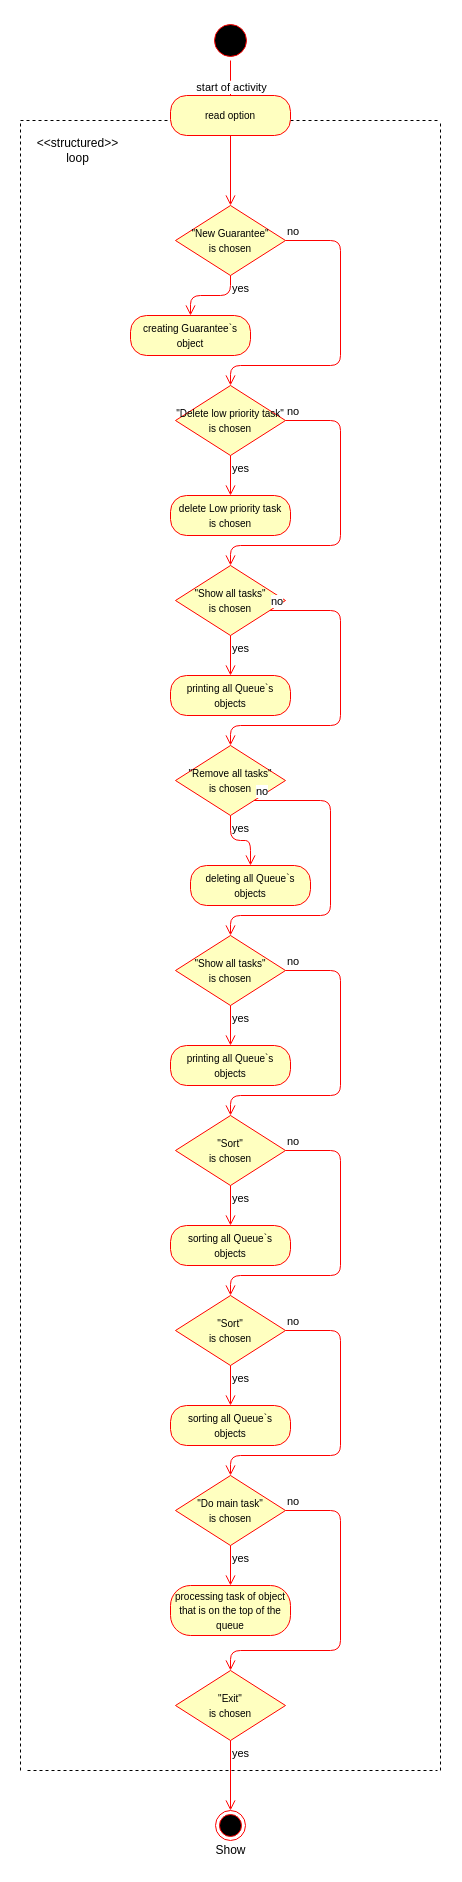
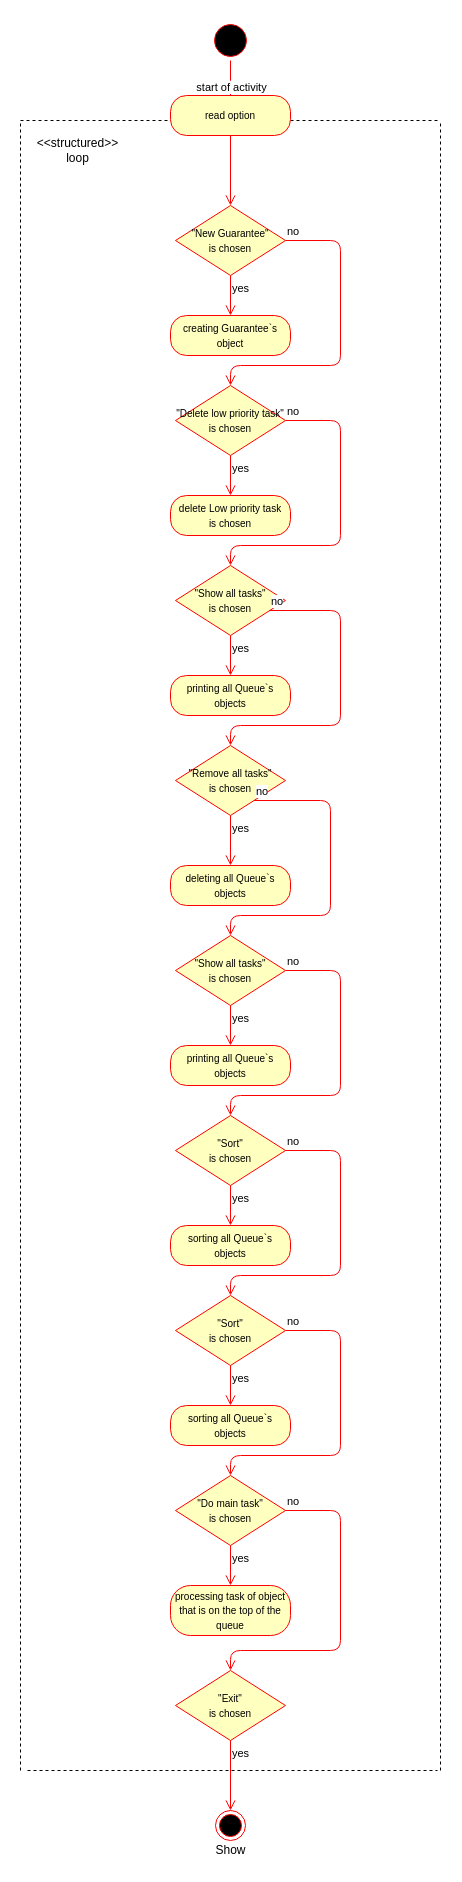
(191, 336) -> (231, 336)
(251, 886) -> (231, 886)
